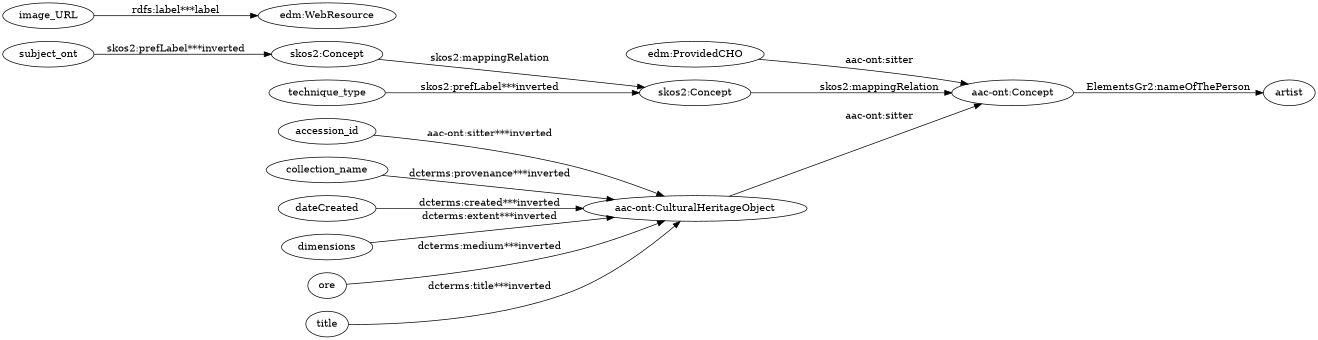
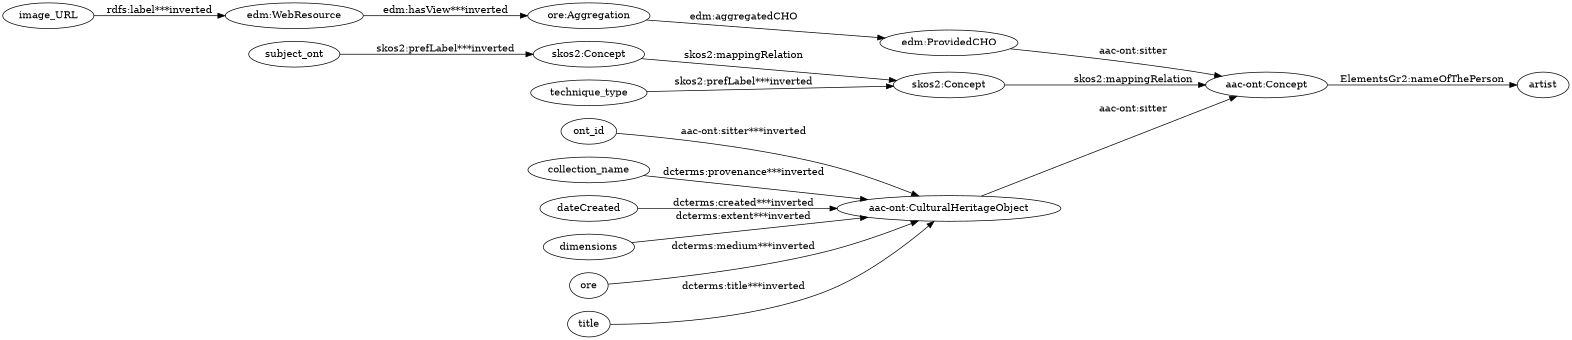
(176, 10) -> (159, 10)
none -> (589, 16)
(327, 131) -> (589, 131)
